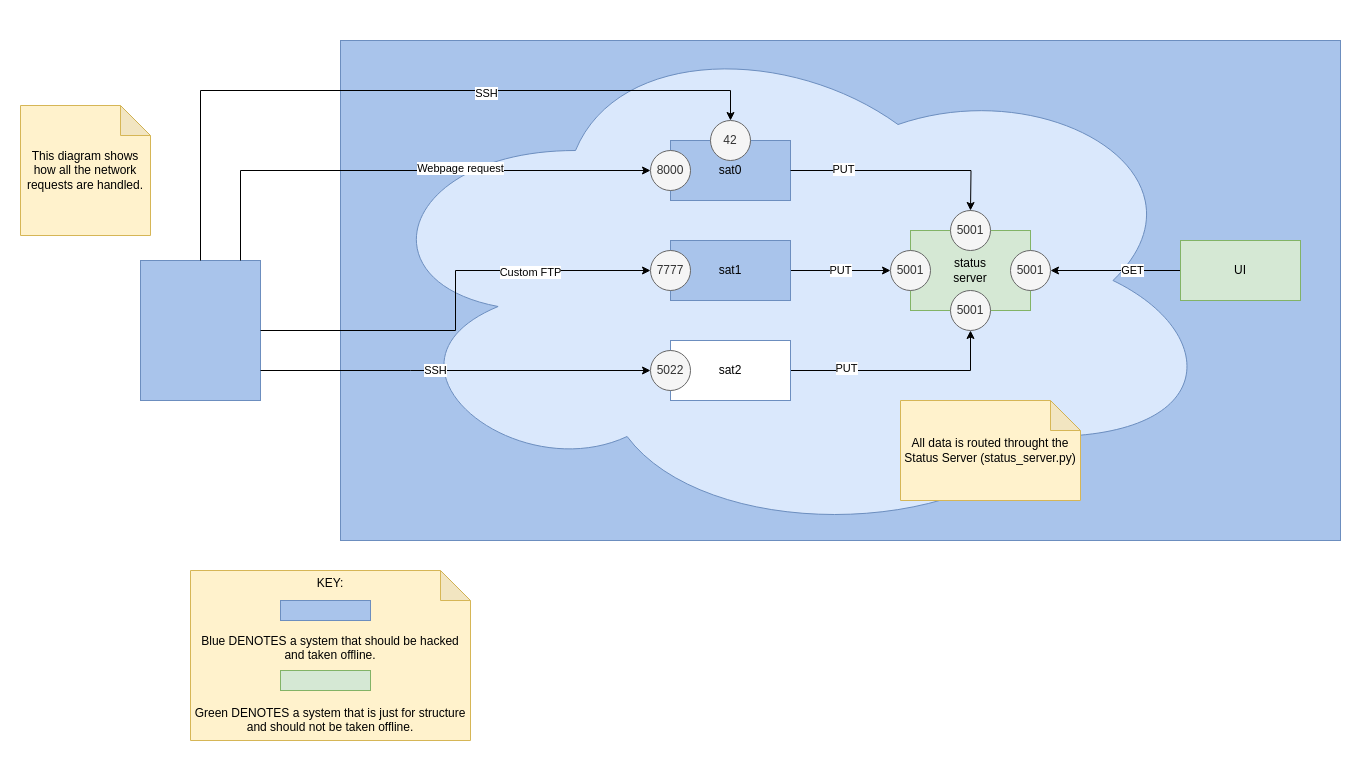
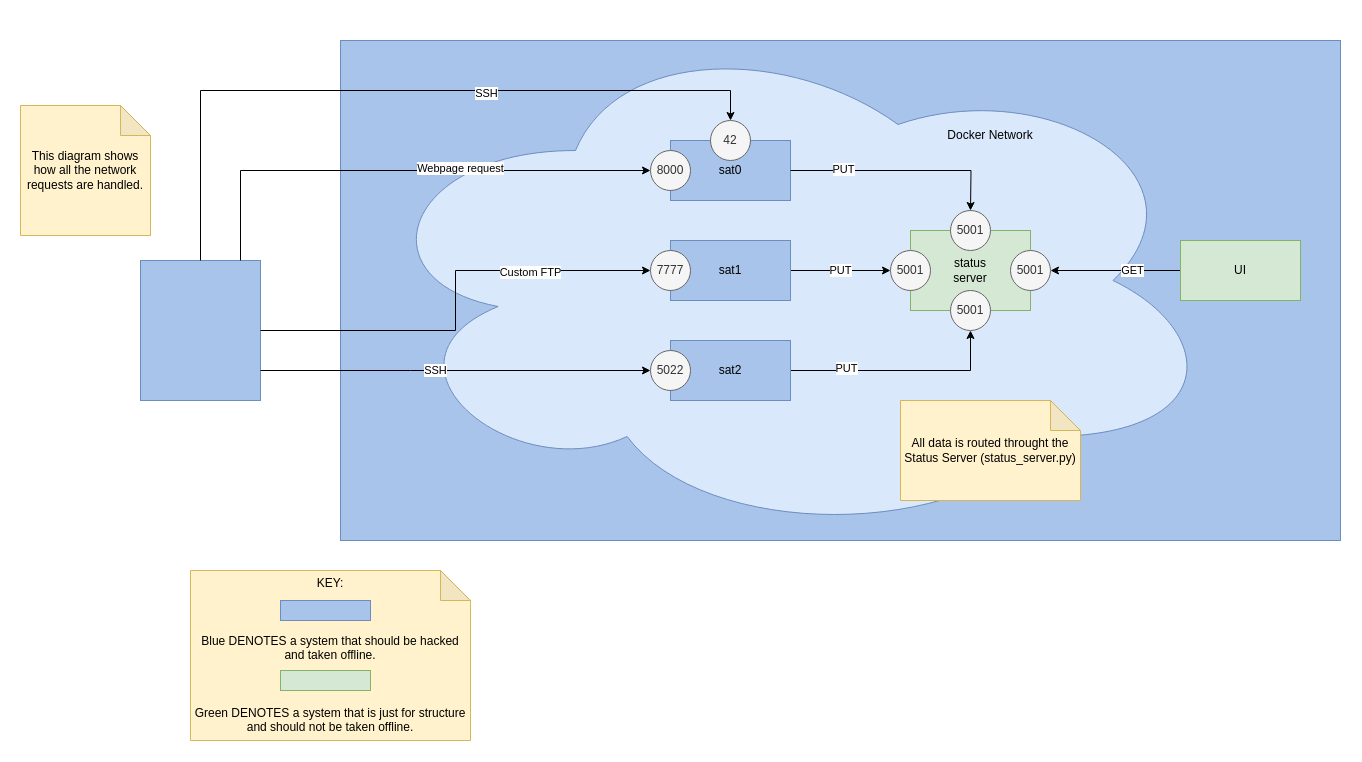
none -> (991, 136)
(731, 371) -> (731, 371)
